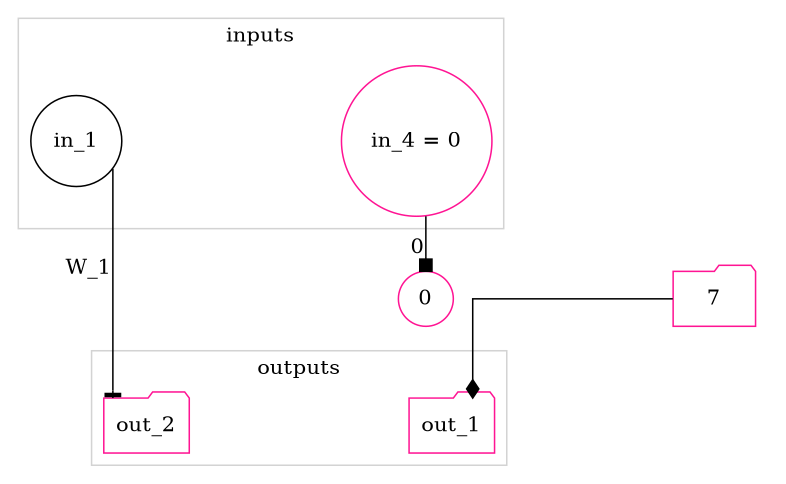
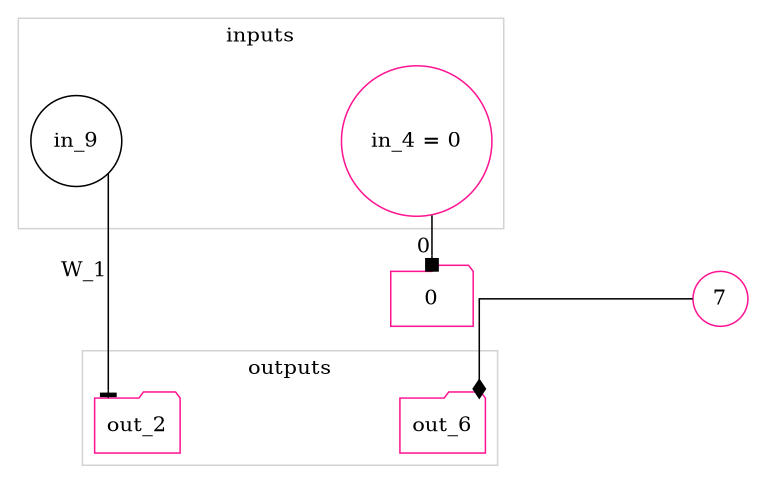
(76, 141) -> (76, 141)
(426, 299) -> (432, 299)
(714, 299) -> (720, 299)
(452, 426) -> (443, 426)
